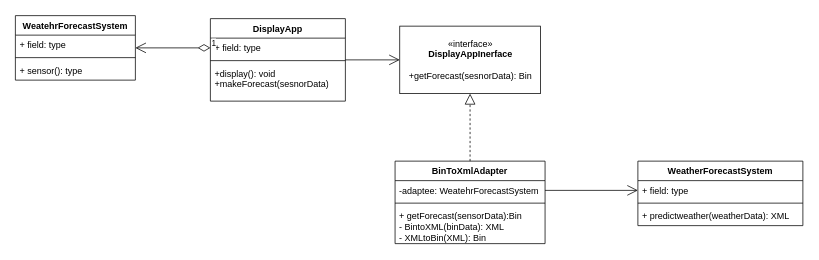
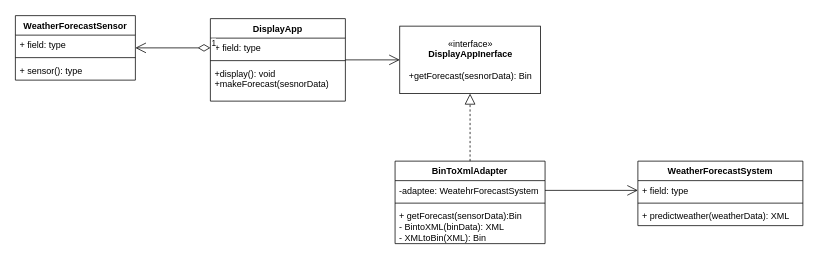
(75, 26) -> (75, 26)
